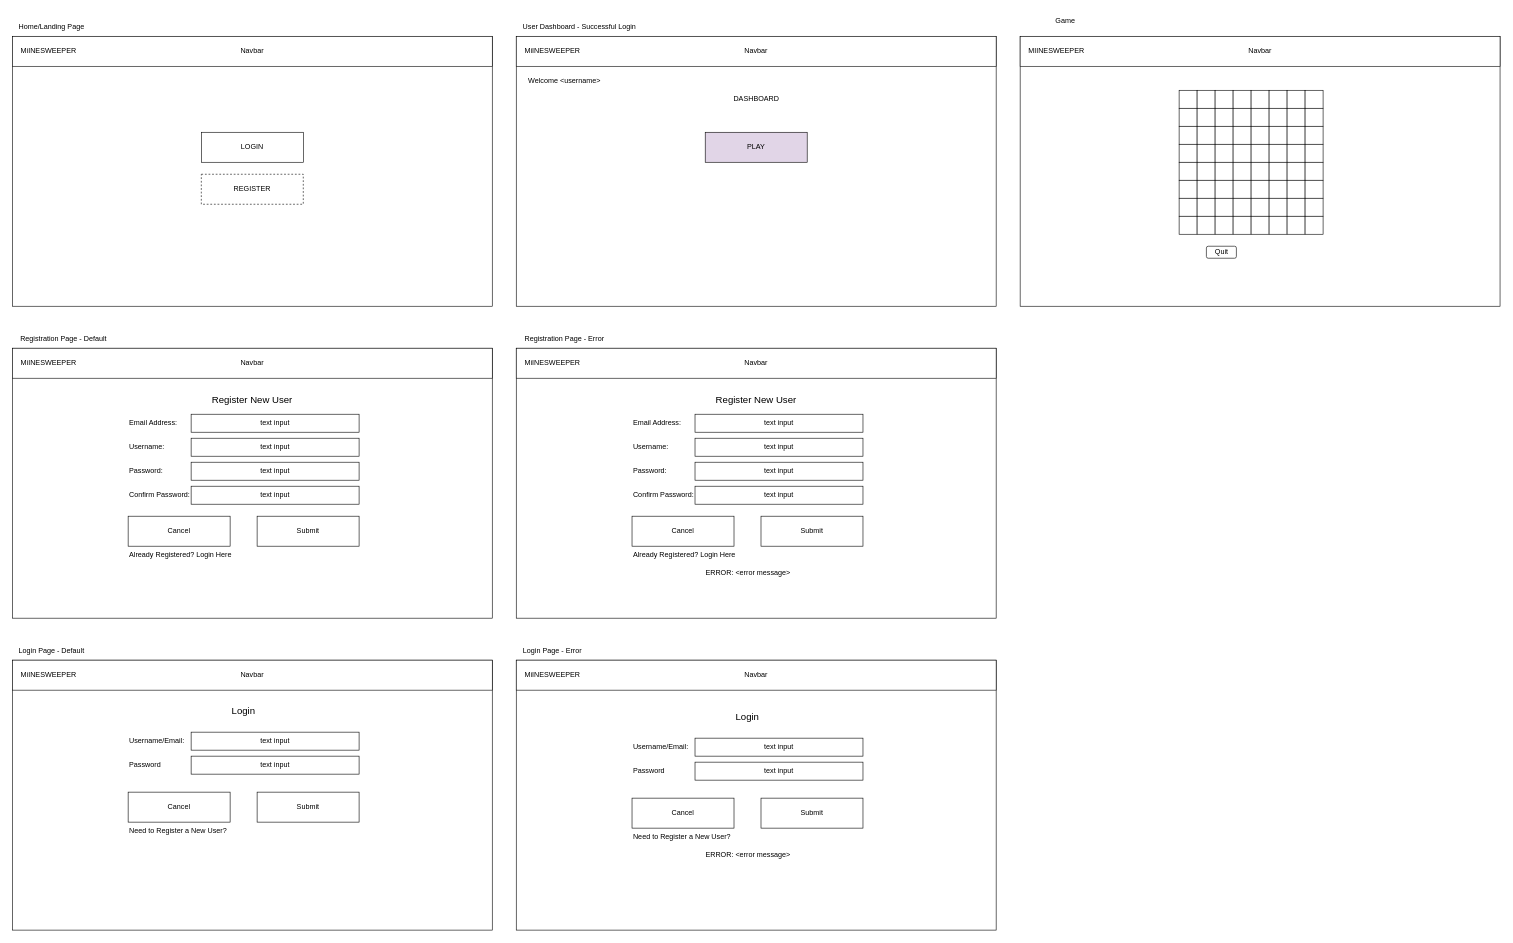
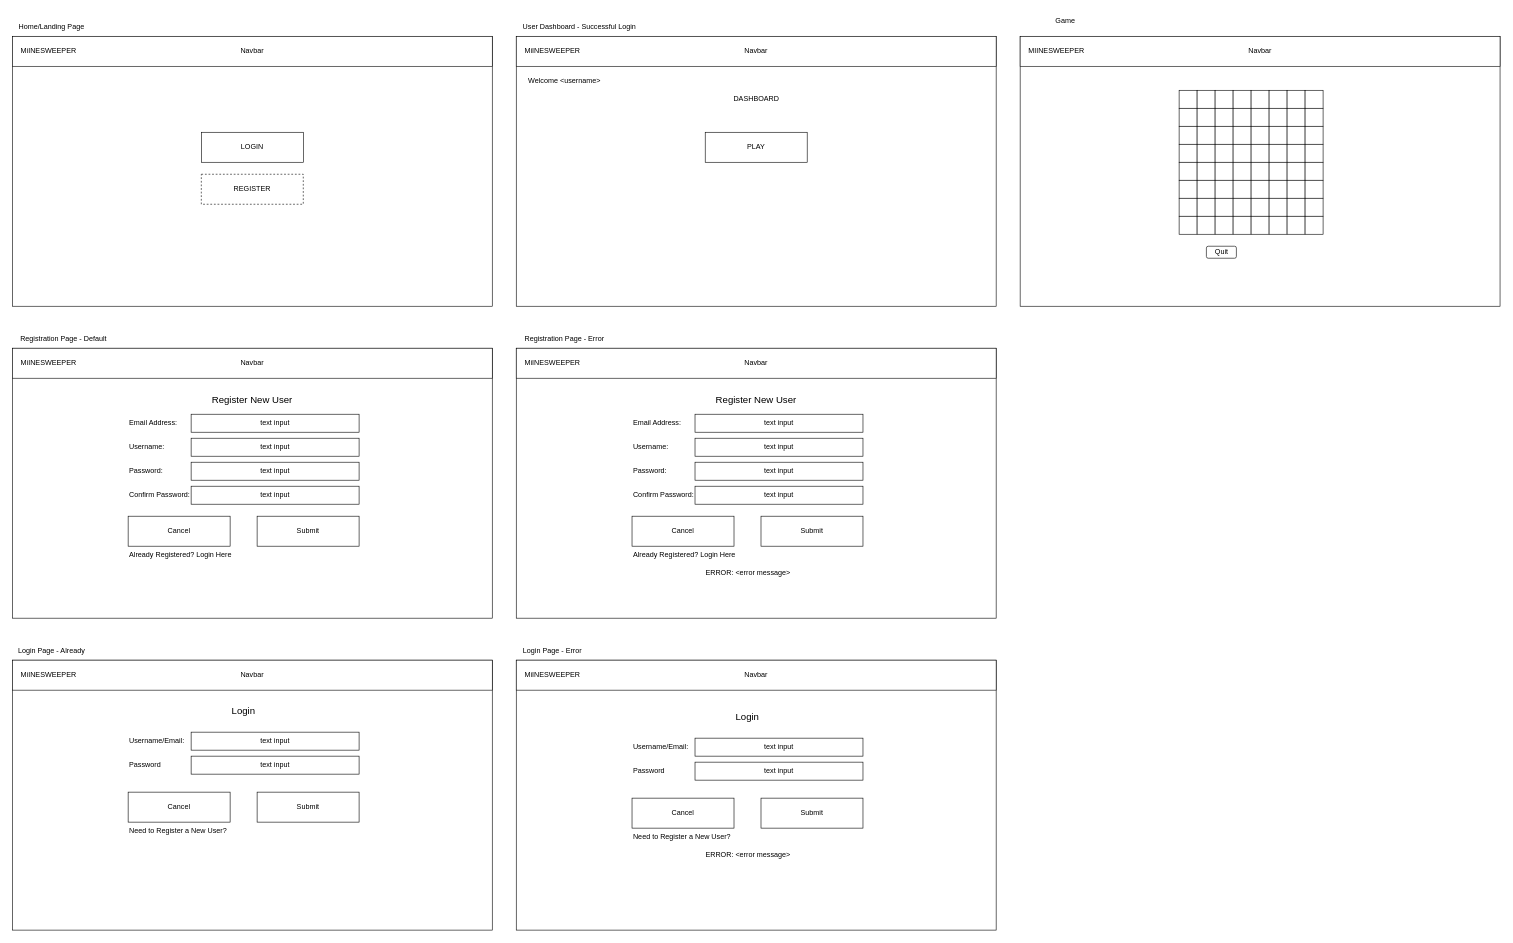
(756, 147) -> (756, 147)
(52, 651) -> (52, 651)
